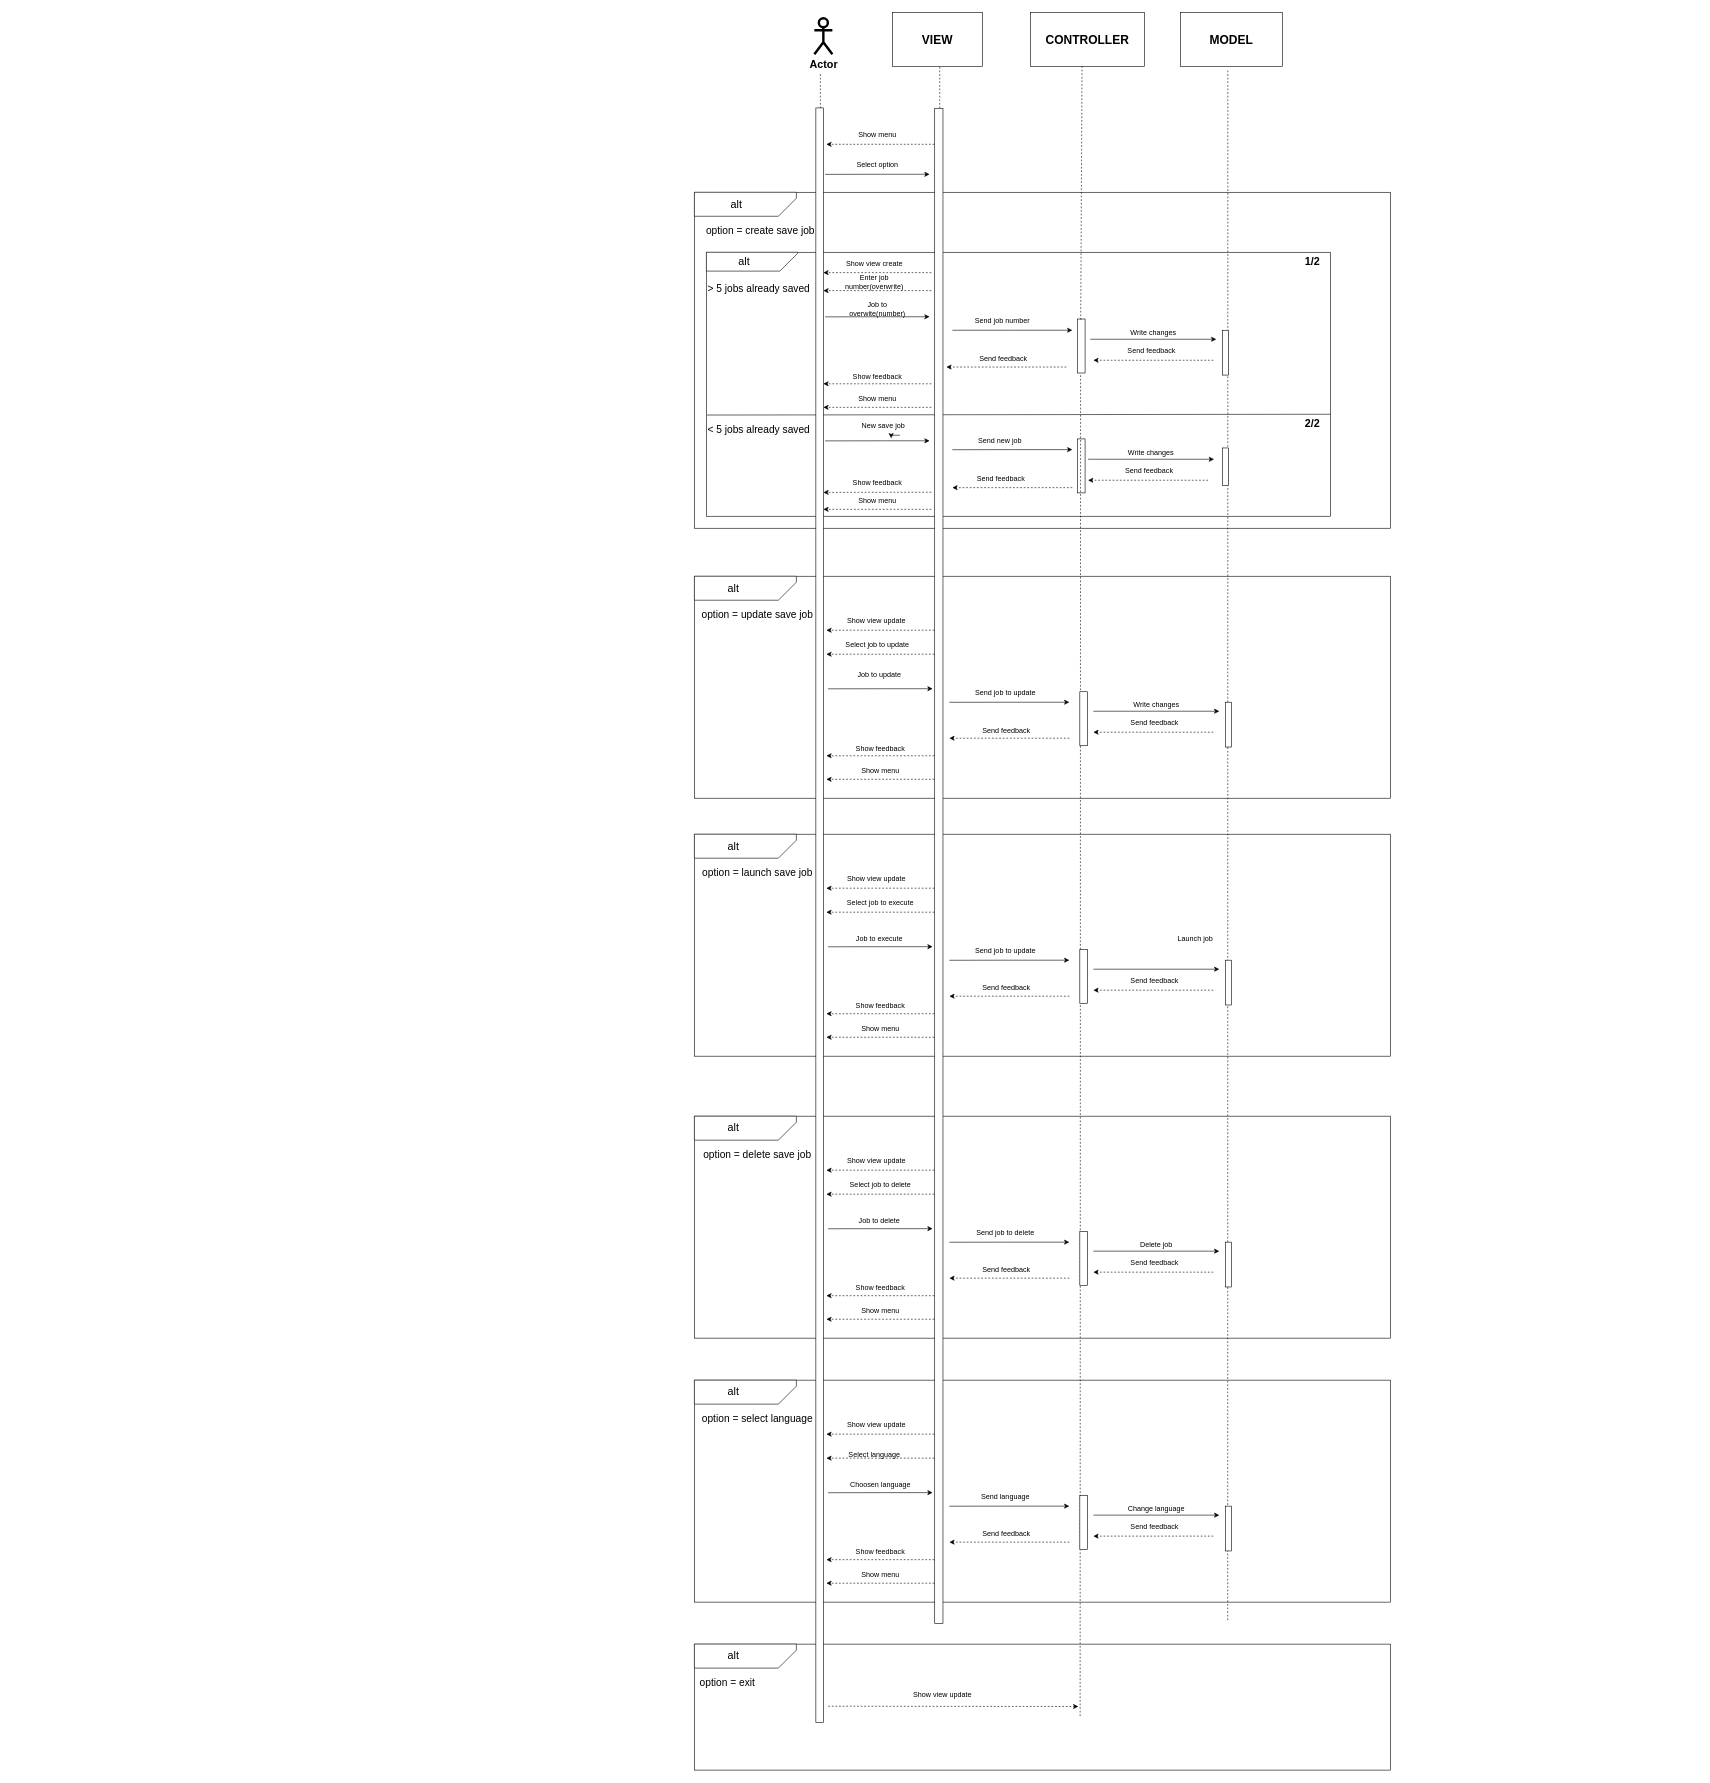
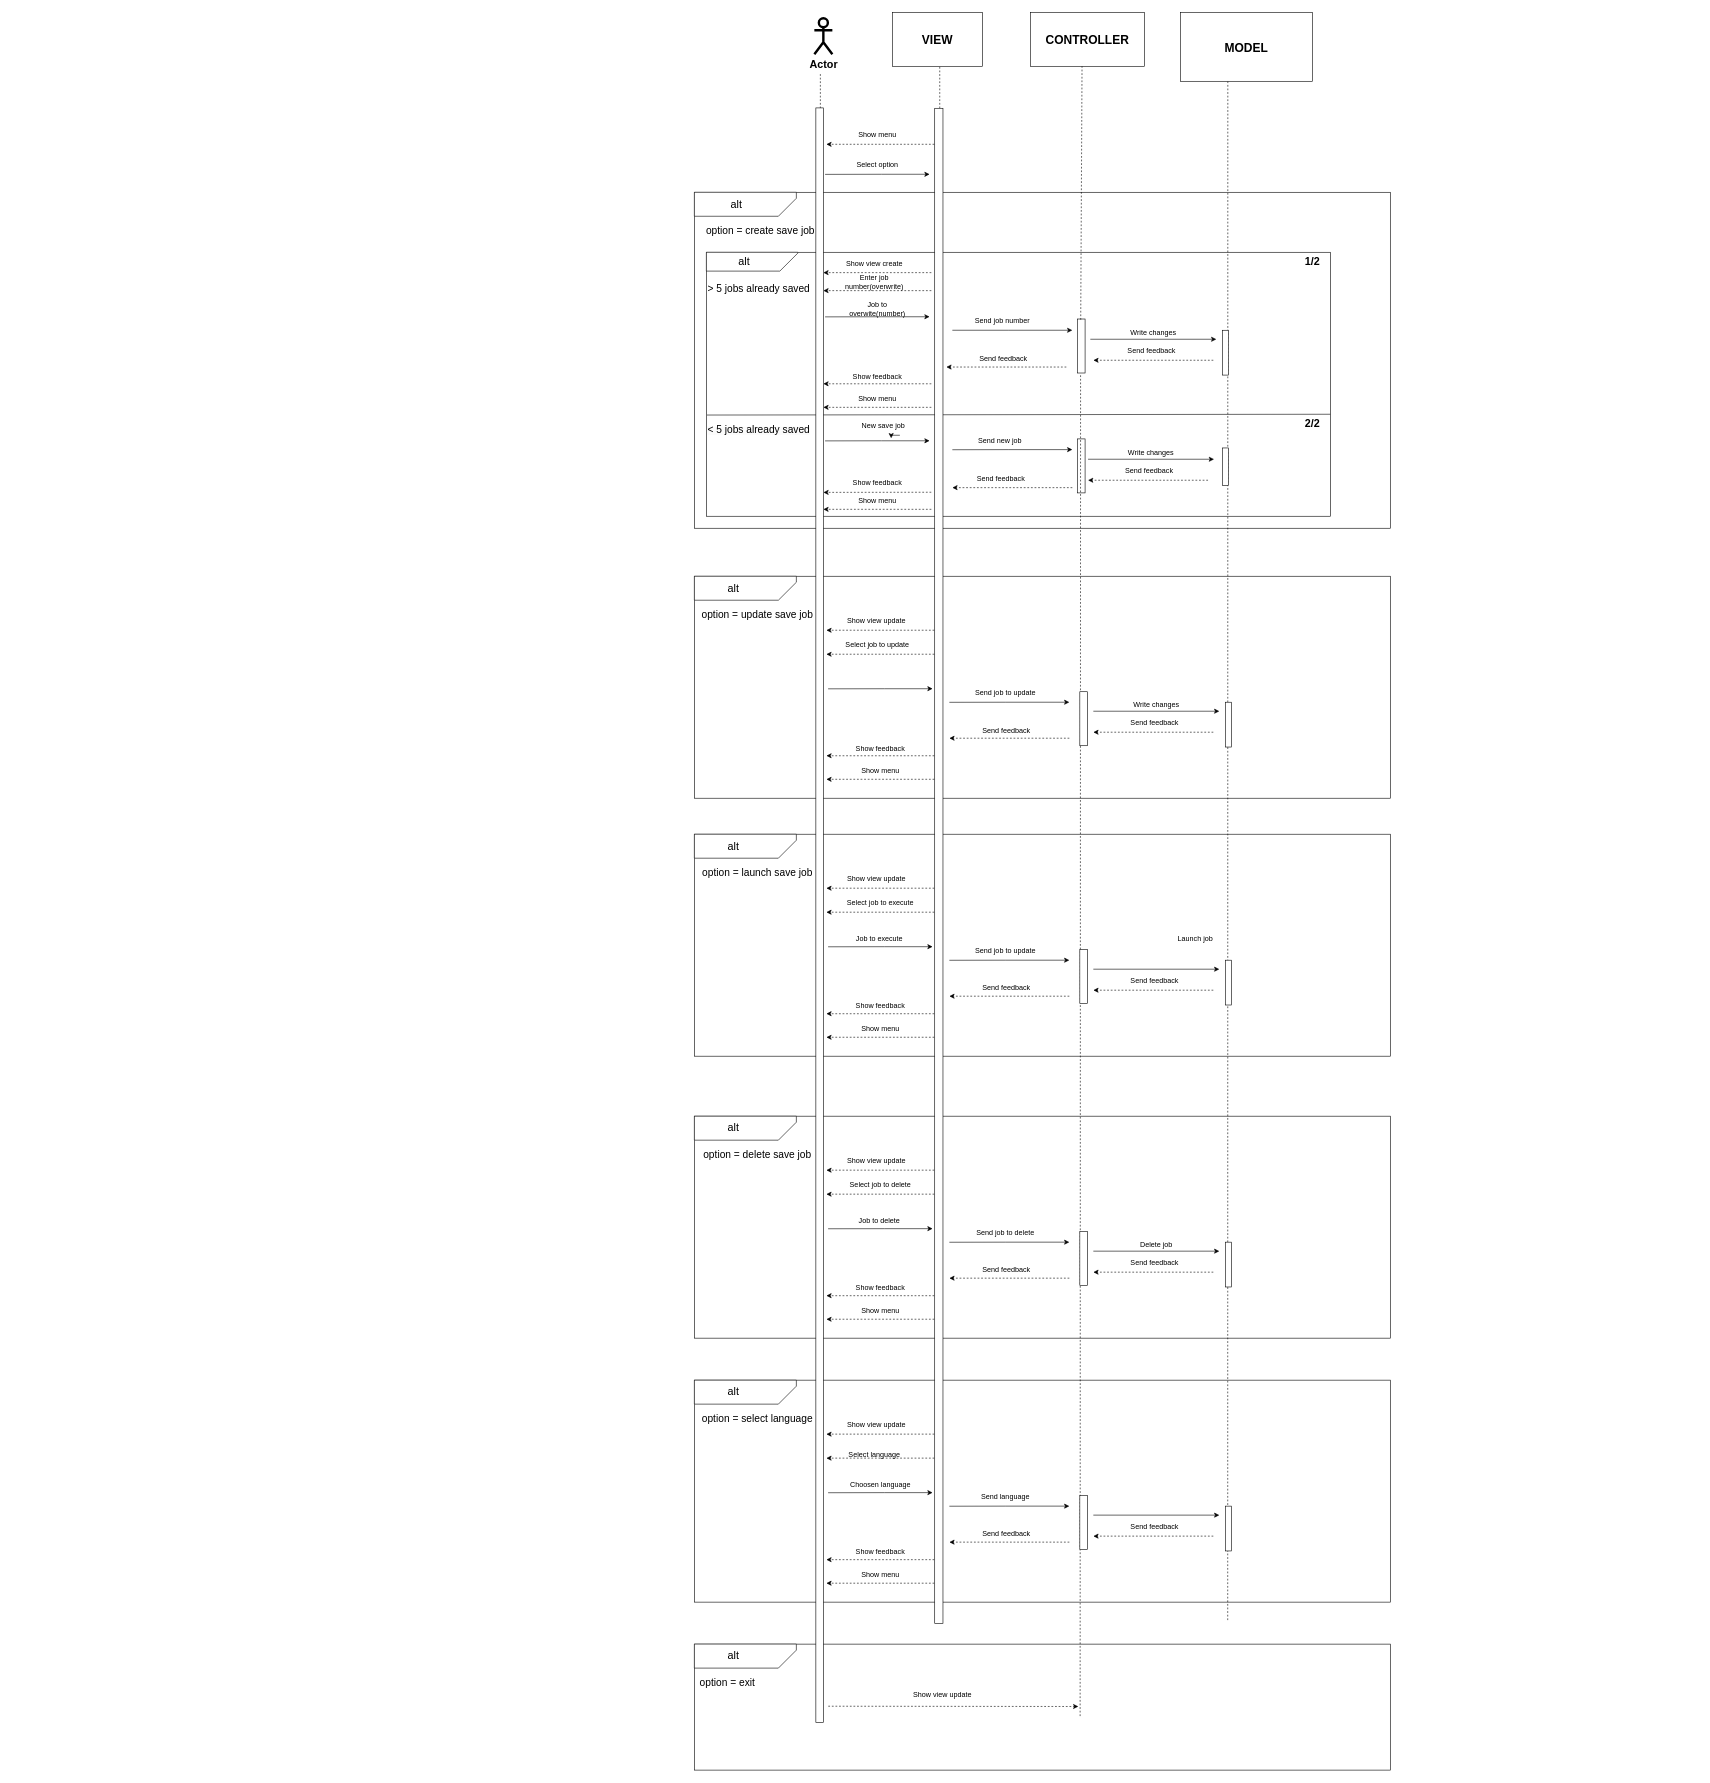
(1231, 39) -> (1246, 47)
(880, 675) -> none
(1156, 1509) -> none
